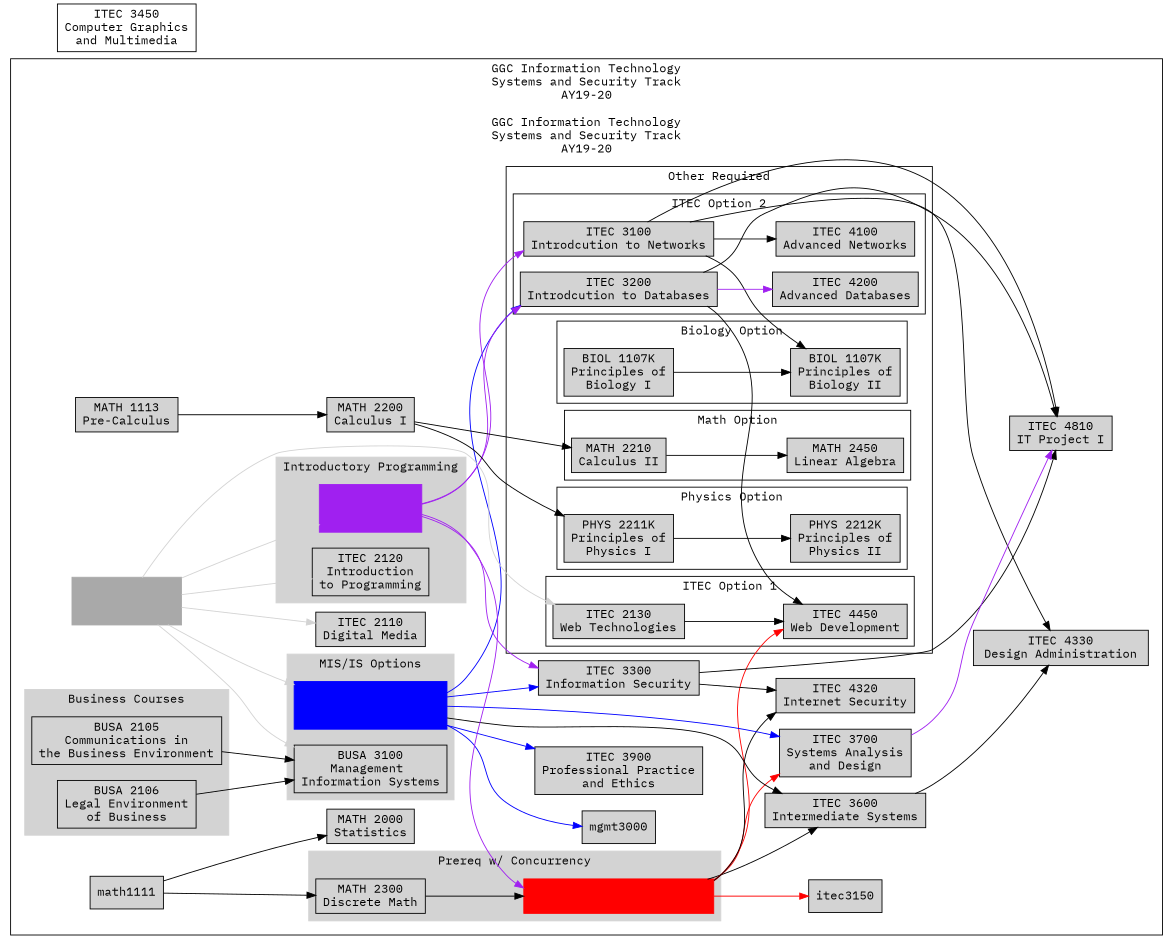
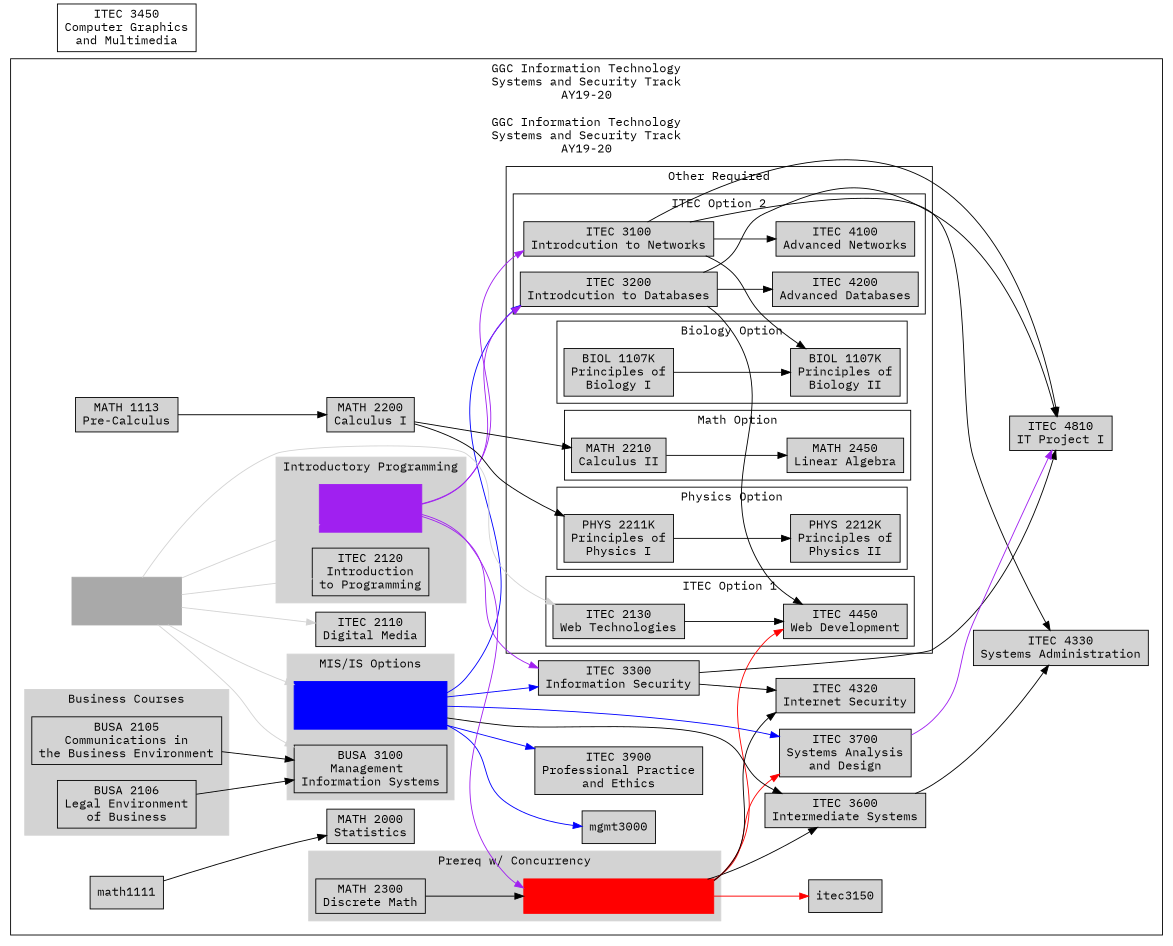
(738, 289) -> (738, 289)
(1061, 648) -> (1061, 648)
(235, 894) -> none
